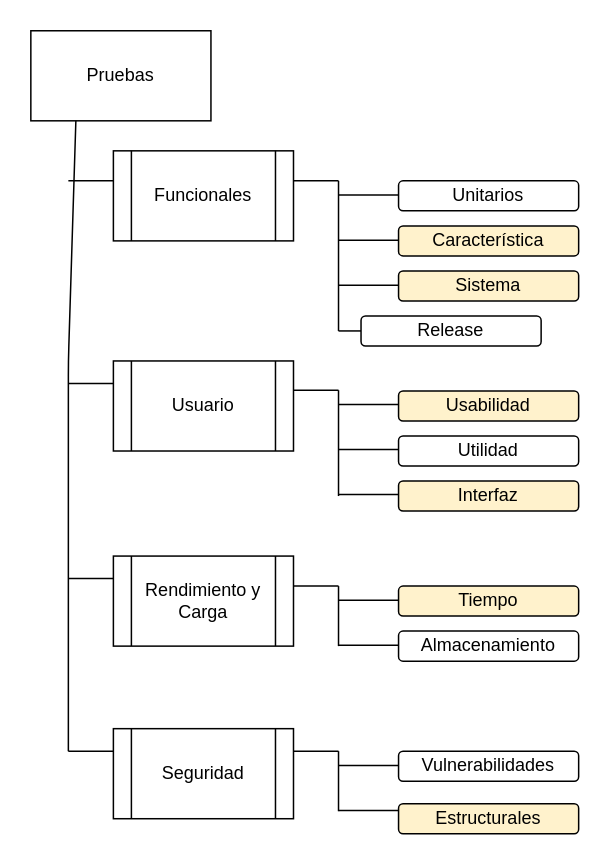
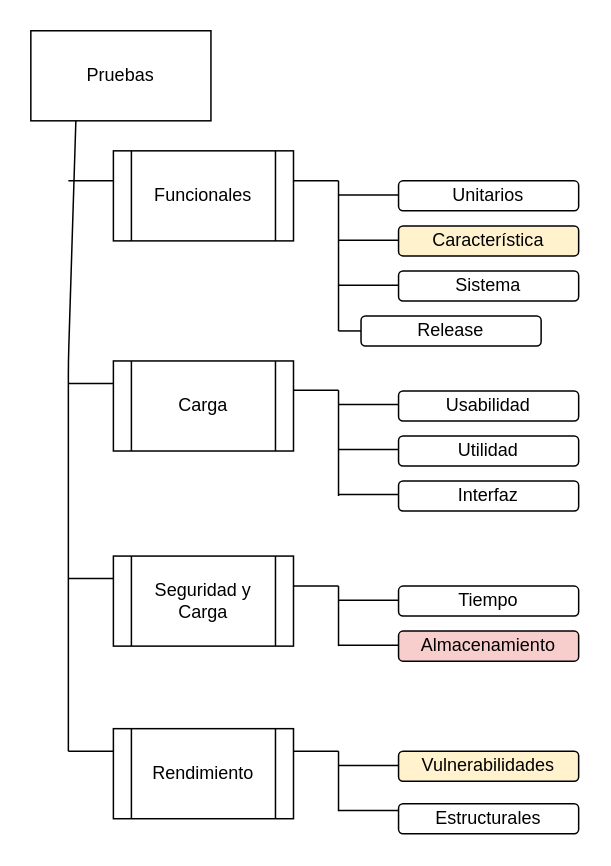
(488, 286) -> (488, 286)
(203, 406) -> (203, 406)
(488, 406) -> (488, 406)
(488, 496) -> (488, 496)
(203, 601) -> (203, 601)
(488, 601) -> (488, 601)
(488, 646) -> (488, 646)
(488, 766) -> (488, 766)
(203, 773) -> (203, 773)
(488, 818) -> (488, 818)
